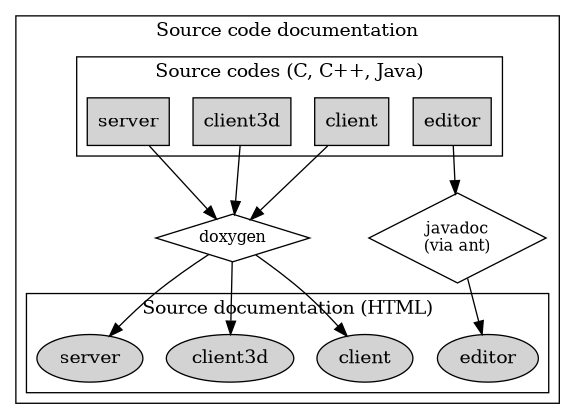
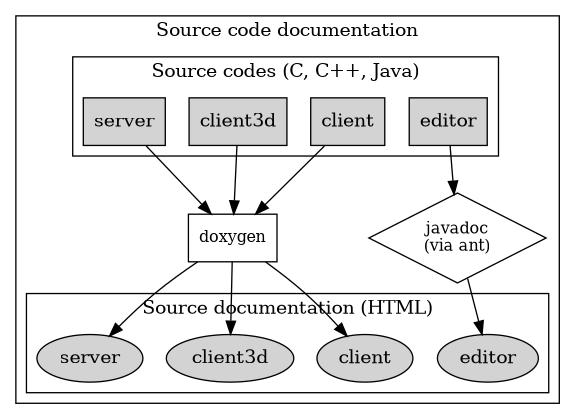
(233, 238) -> (233, 238)
